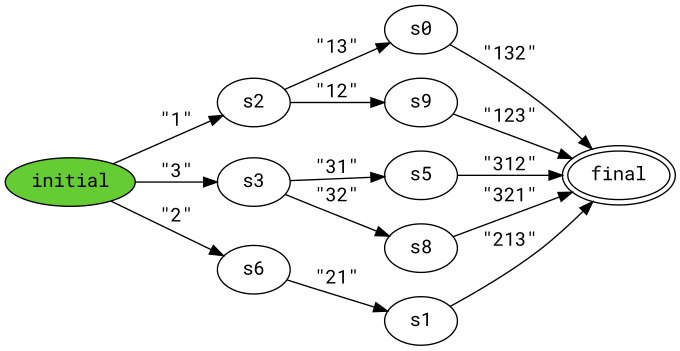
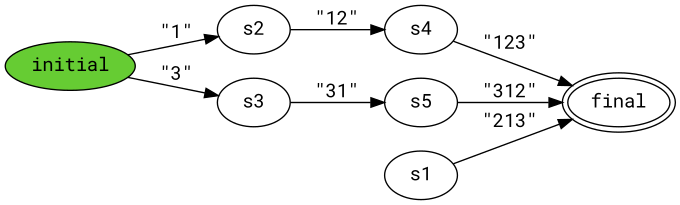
(421, 30) -> none
(421, 102) -> (421, 30)
(421, 248) -> none
(254, 270) -> none
